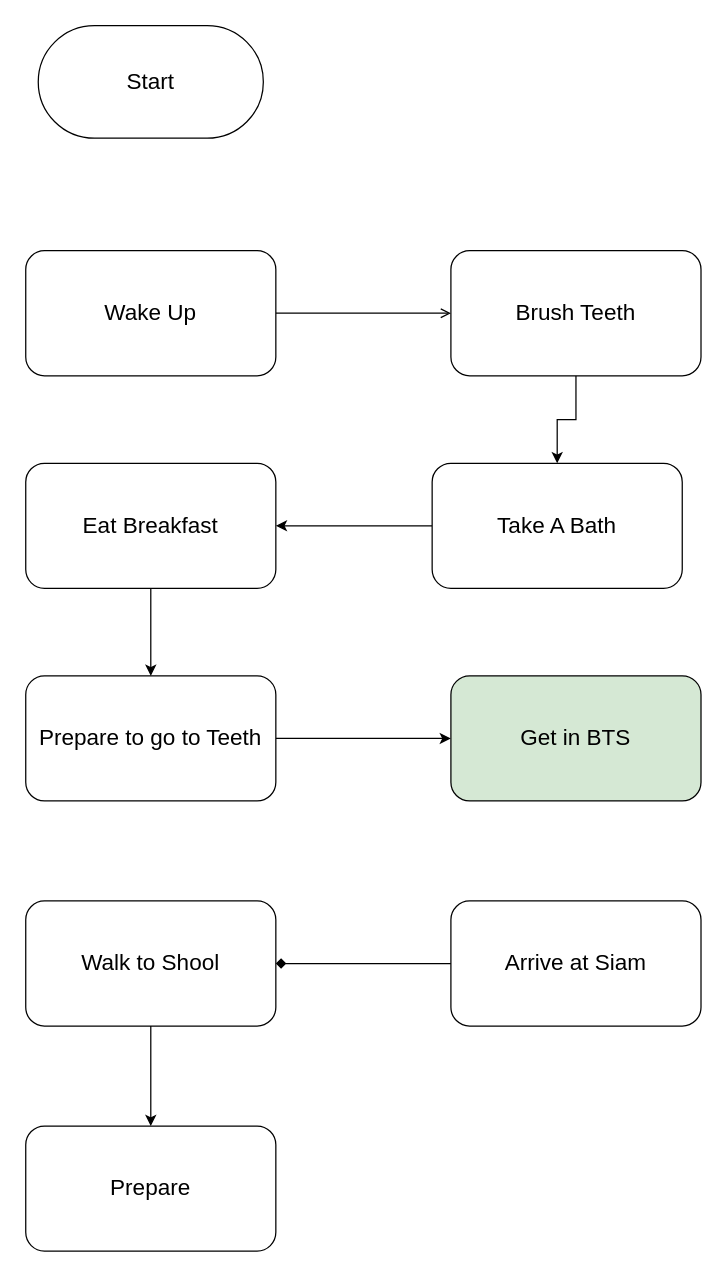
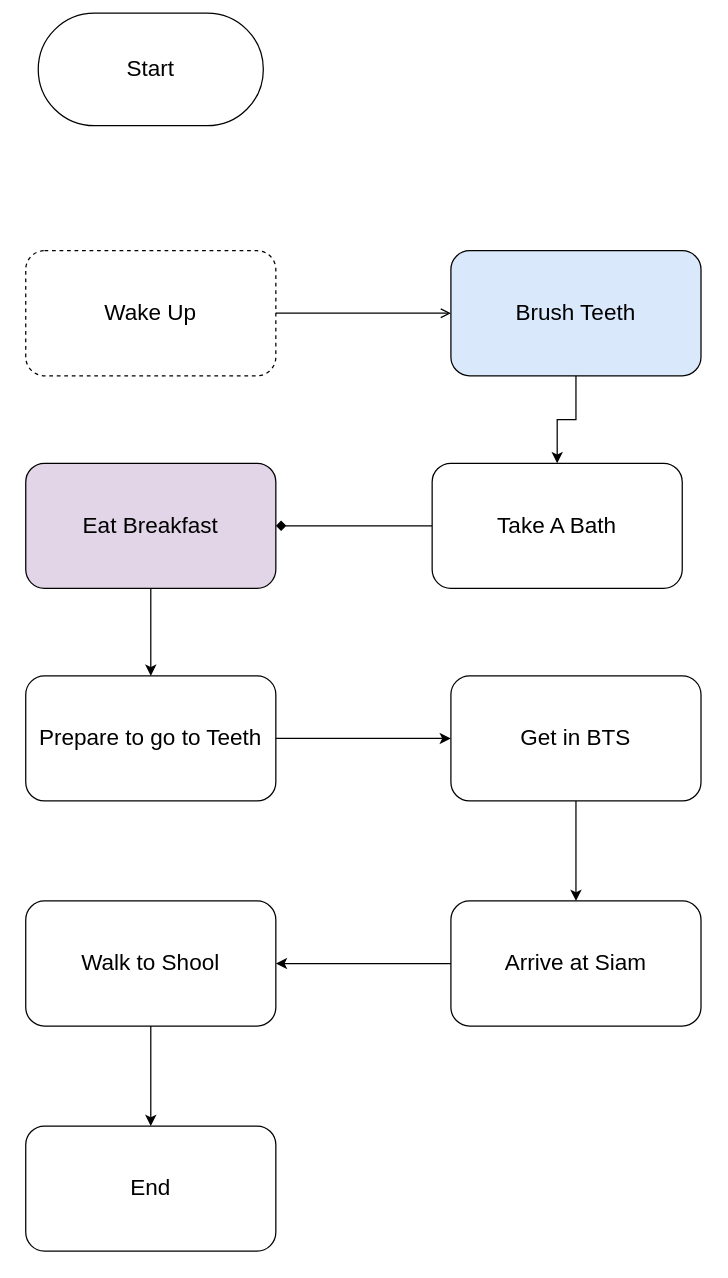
(151, 82) -> (151, 69)
(151, 313) -> (151, 313)
(576, 313) -> (576, 313)
(151, 526) -> (151, 526)
(286, 526) -> (286, 526)
(576, 738) -> (576, 738)
none -> (576, 847)
(286, 963) -> (286, 963)
(151, 1188) -> (151, 1188)
